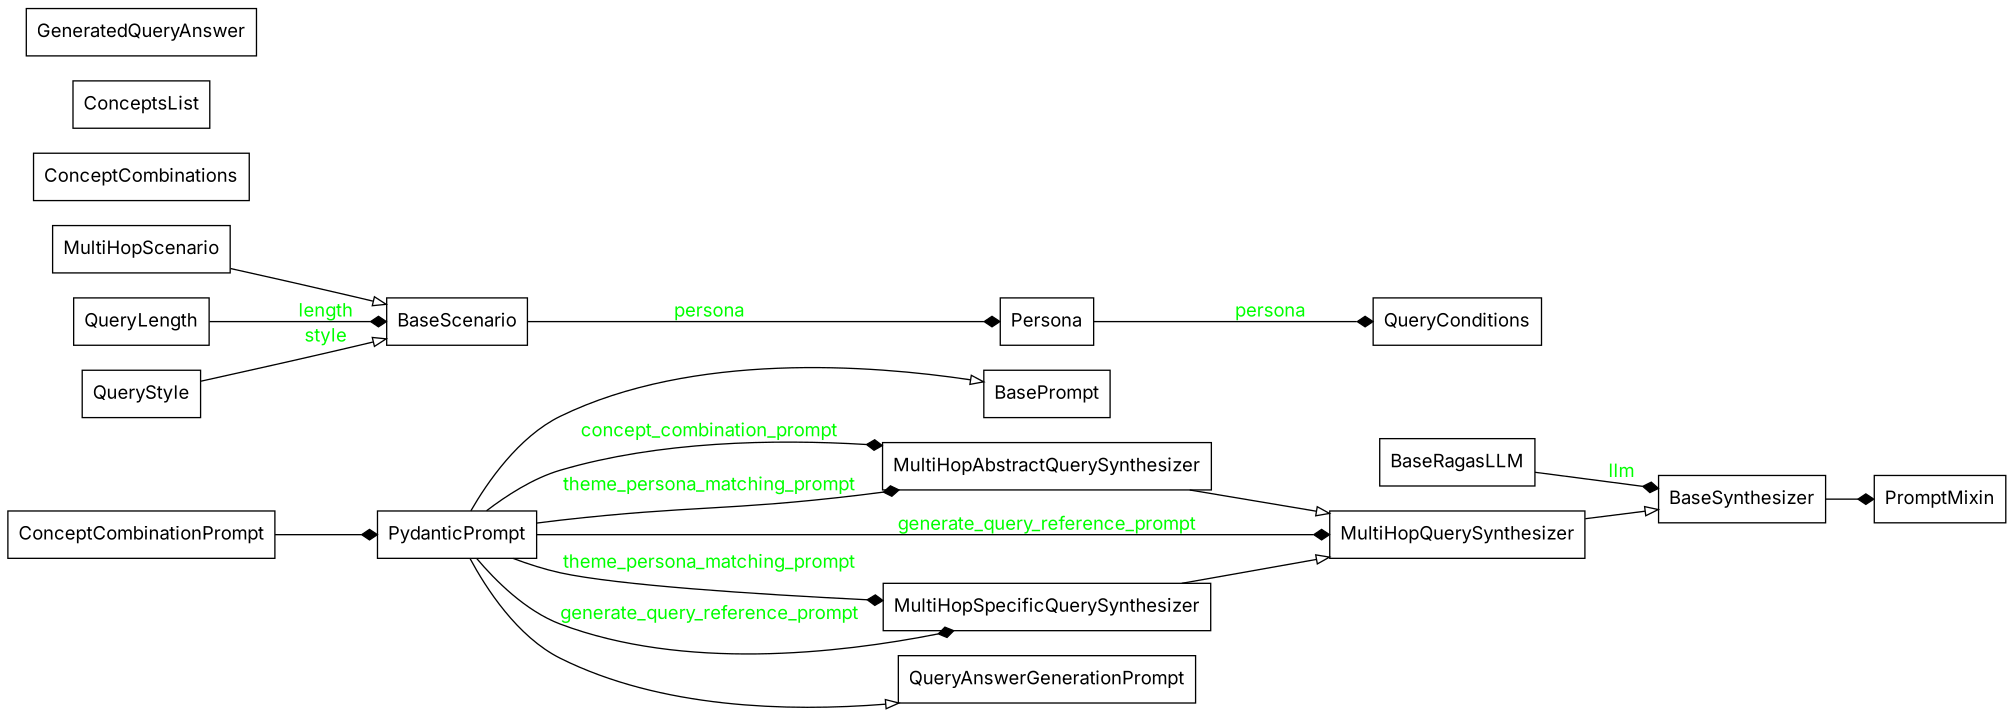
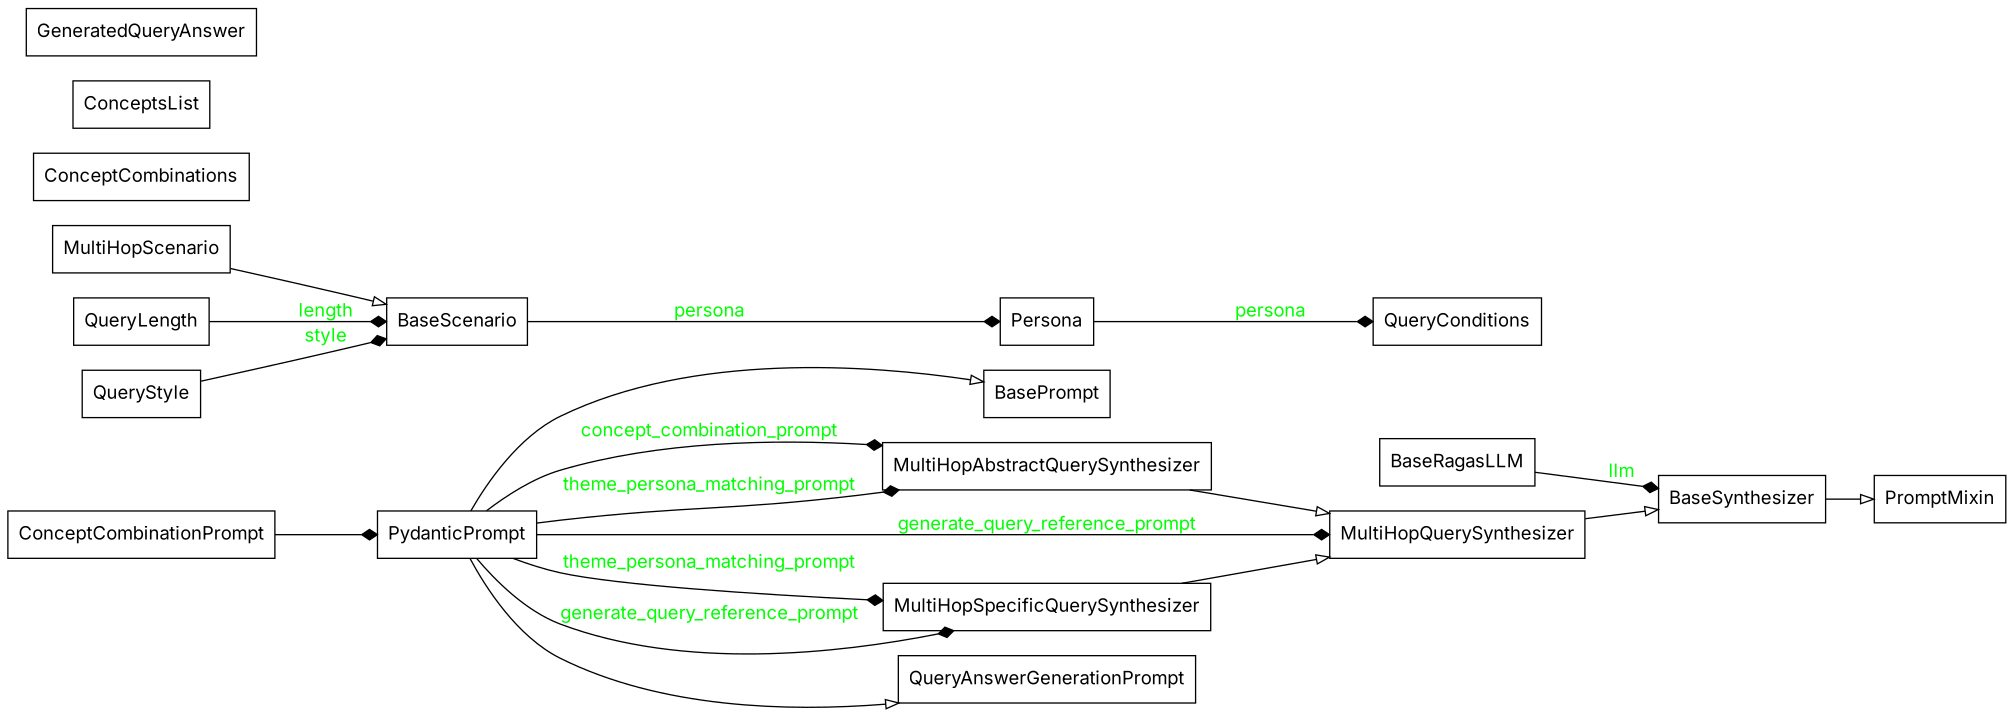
(287, 362) -> (286, 362)
(1842, 499) -> (1843, 499)
